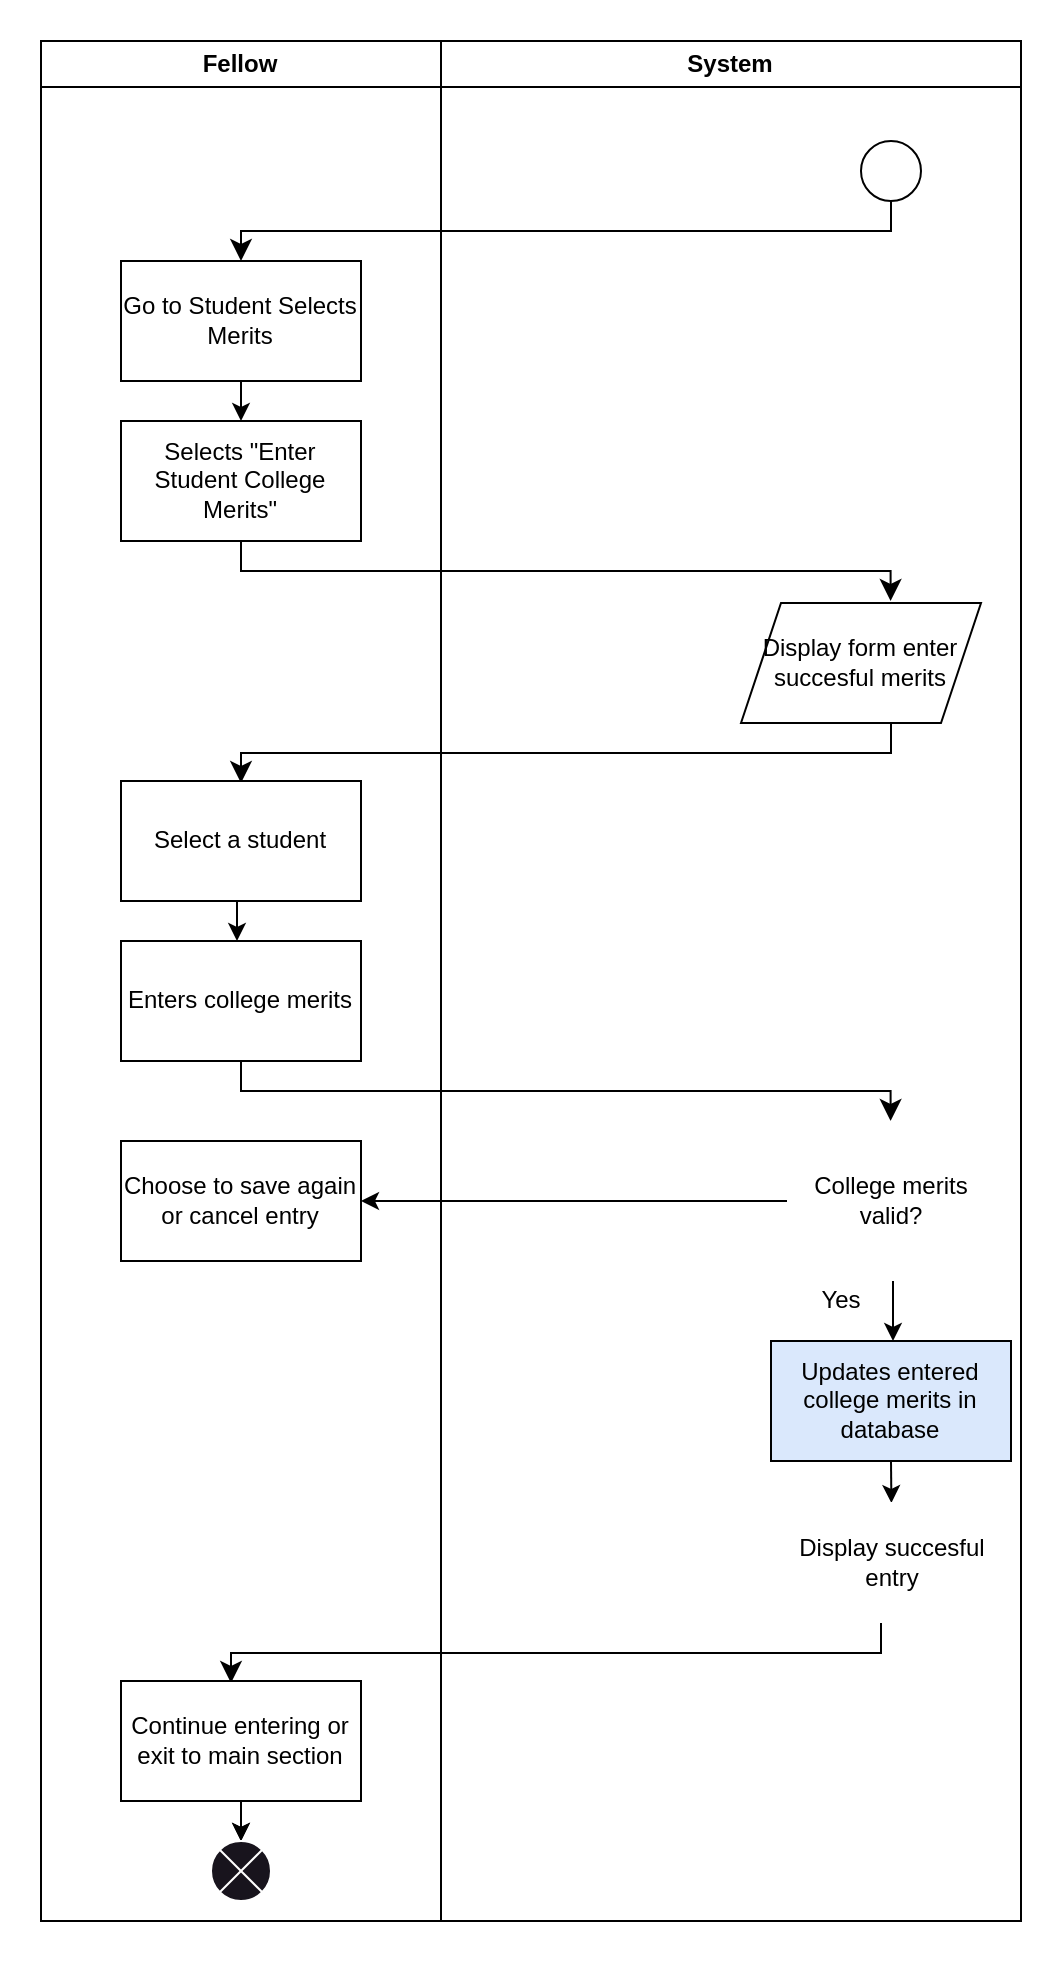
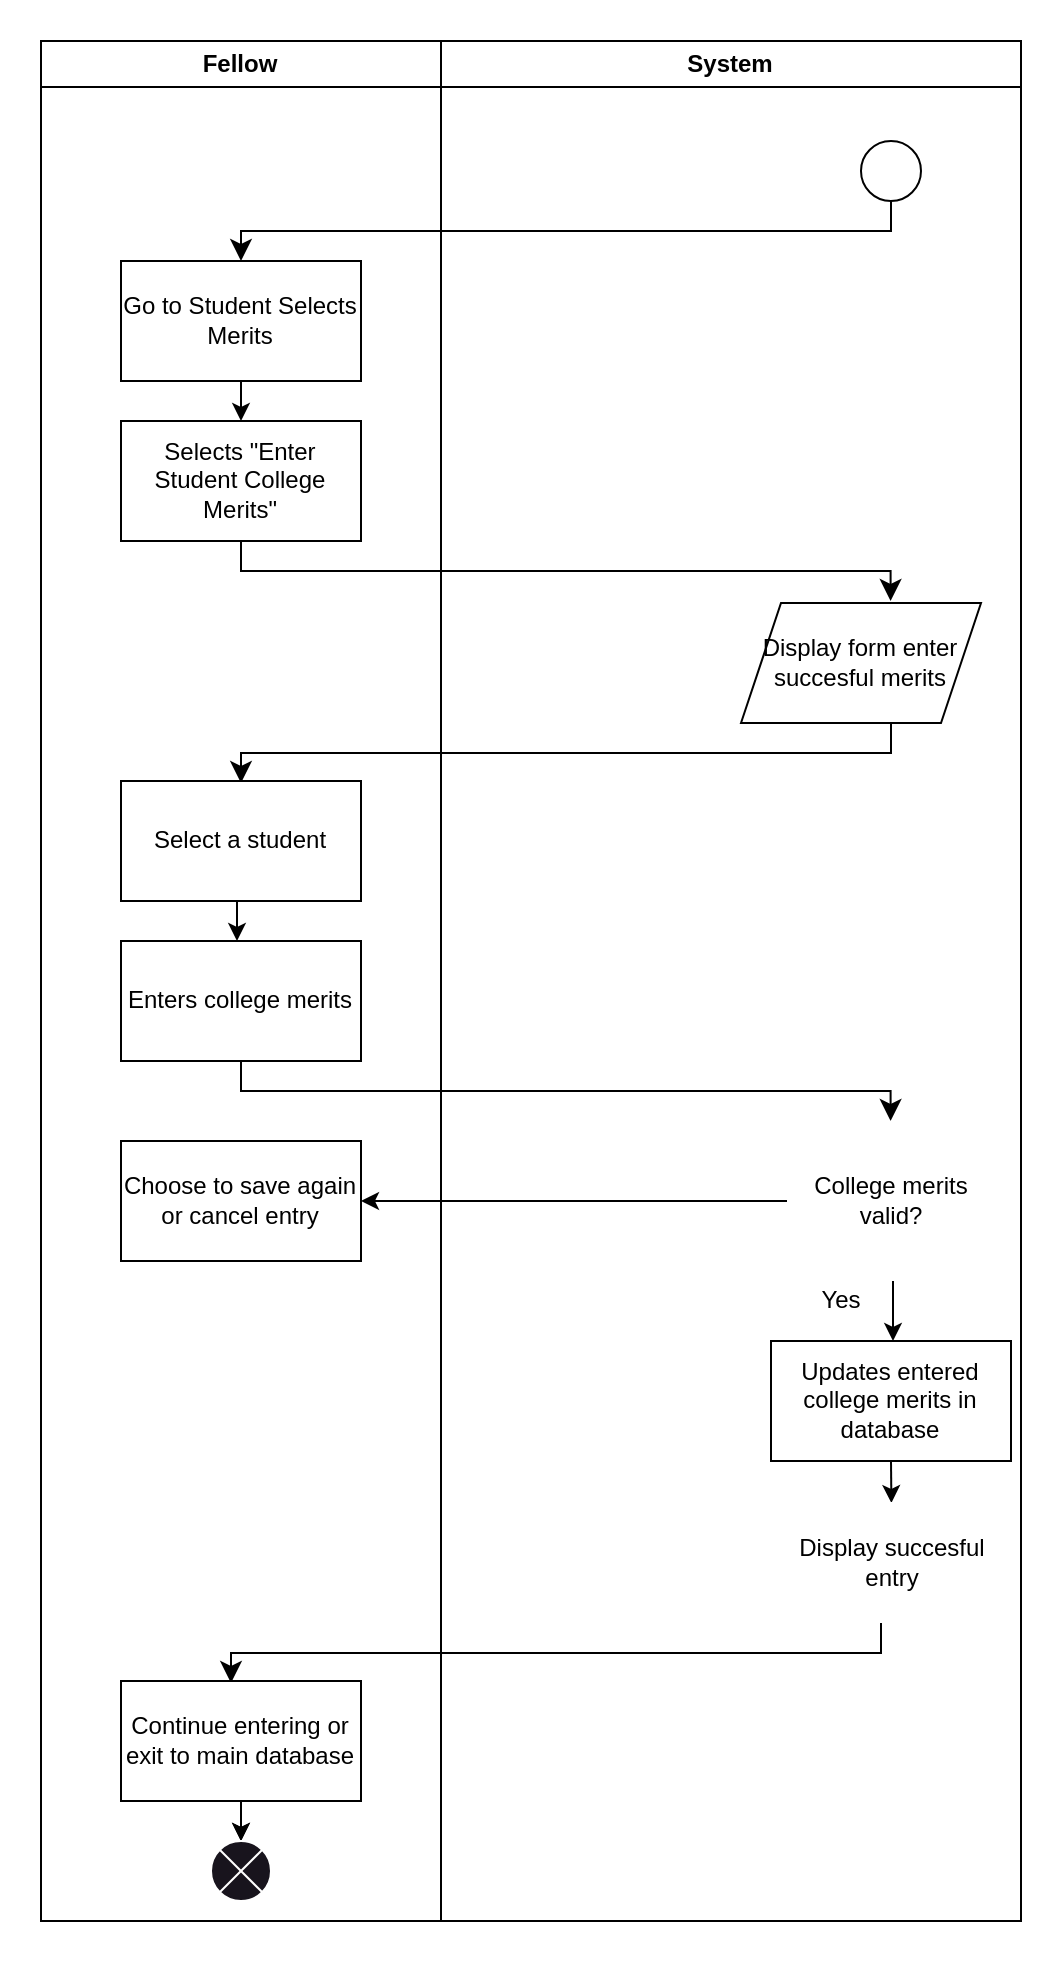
(891, 1401) -> (891, 1401)
(241, 1741) -> (241, 1741)
